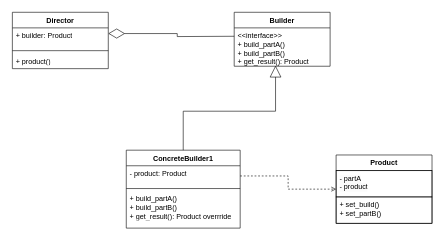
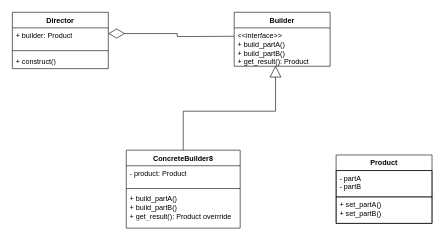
(37, 62) -> (41, 62)
(183, 159) -> (183, 159)
(288, 182) -> none
(357, 184) -> (353, 184)
(365, 210) -> (365, 210)
